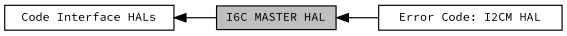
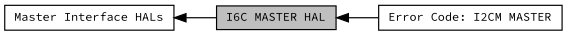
(89, 18) -> (89, 18)
(470, 18) -> (470, 18)
